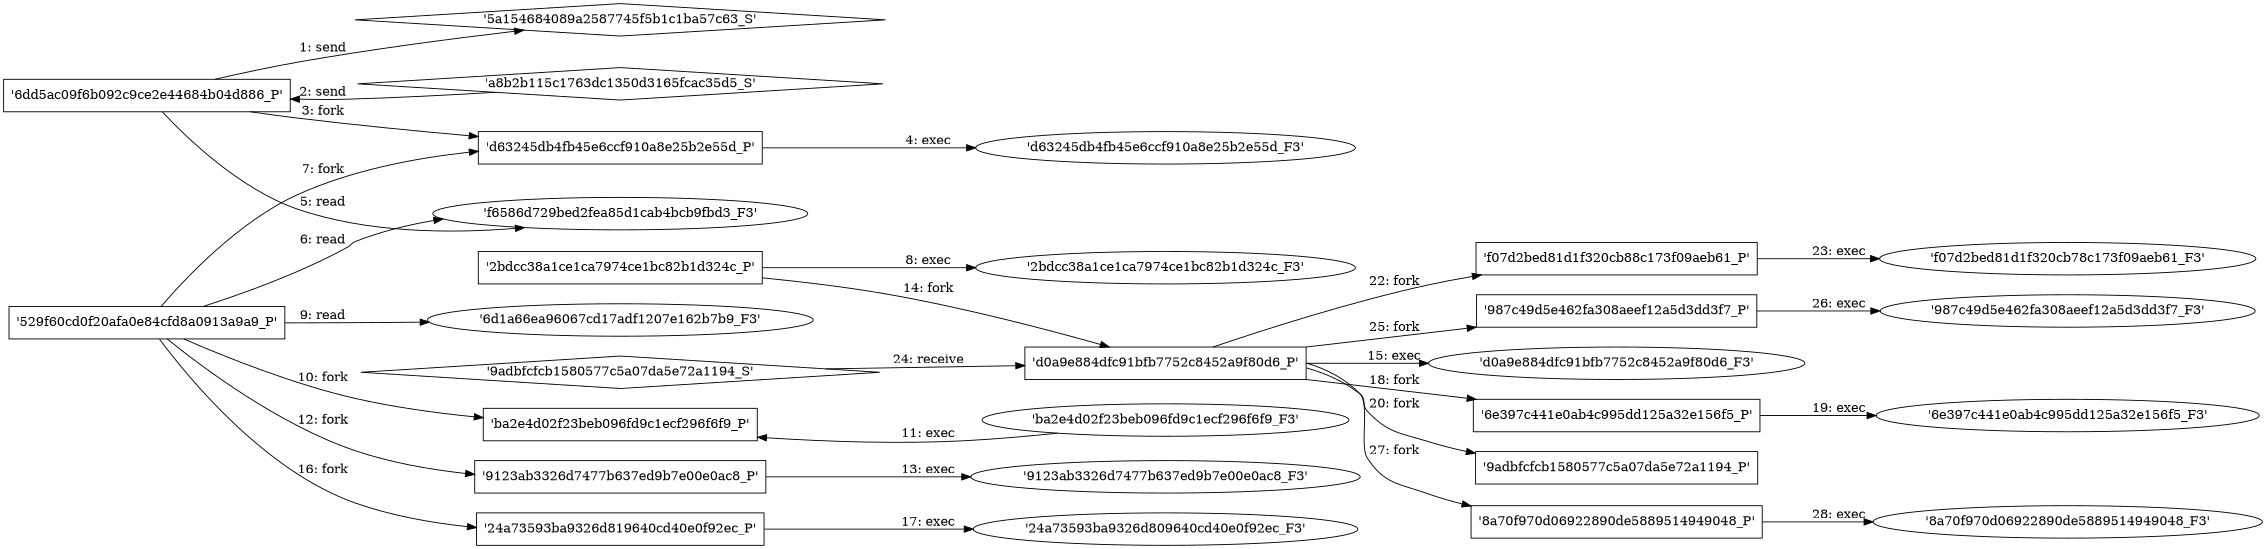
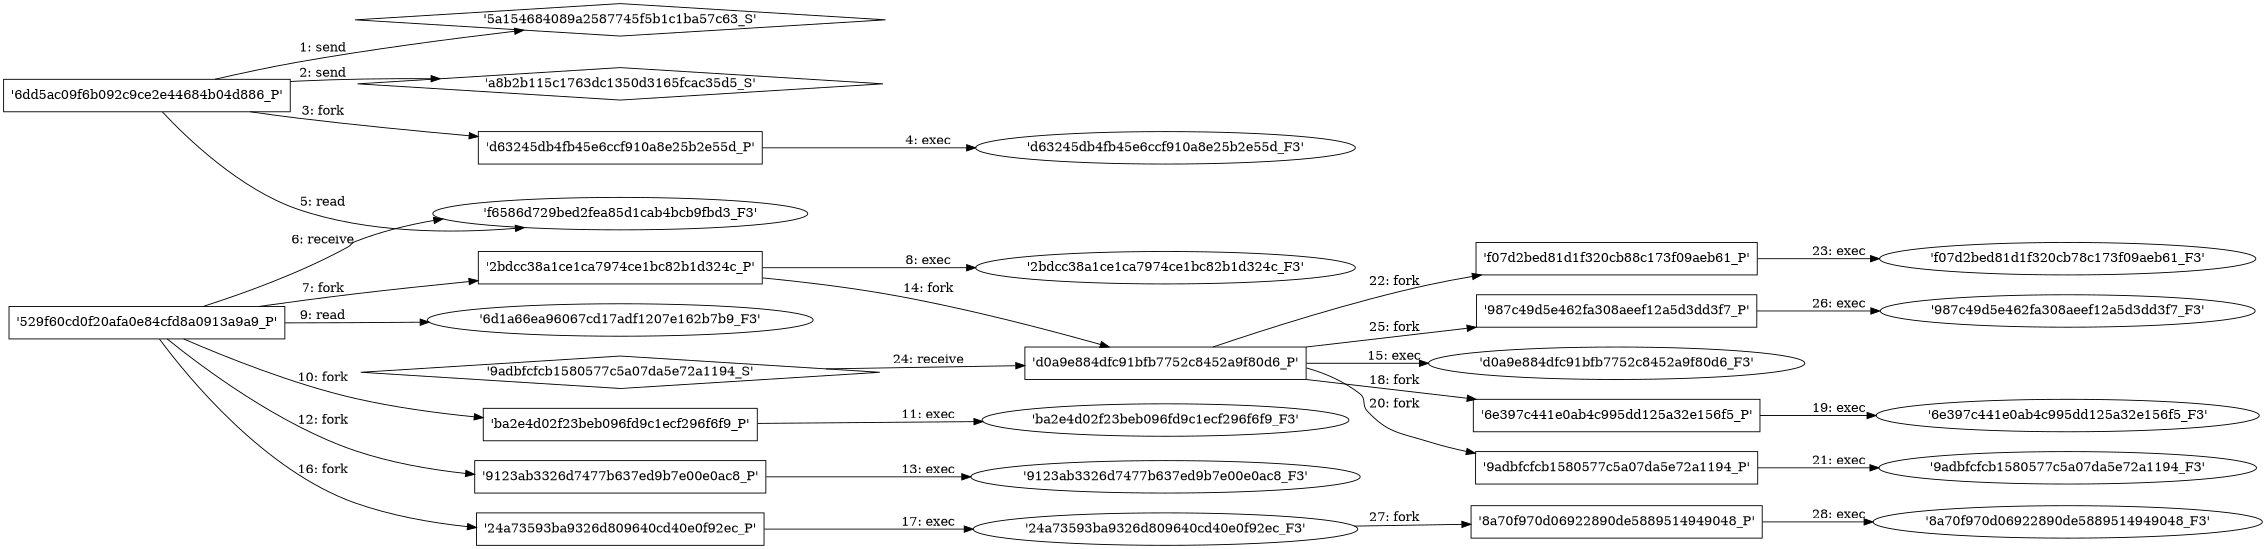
(397, 97) -> (361, 79)
(297, 195) -> (364, 293)
(323, 240) -> (323, 240)
(912, 442) -> (866, 423)
(1365, 449) -> (1408, 525)
none -> (2068, 468)
(620, 529) -> (620, 529)
